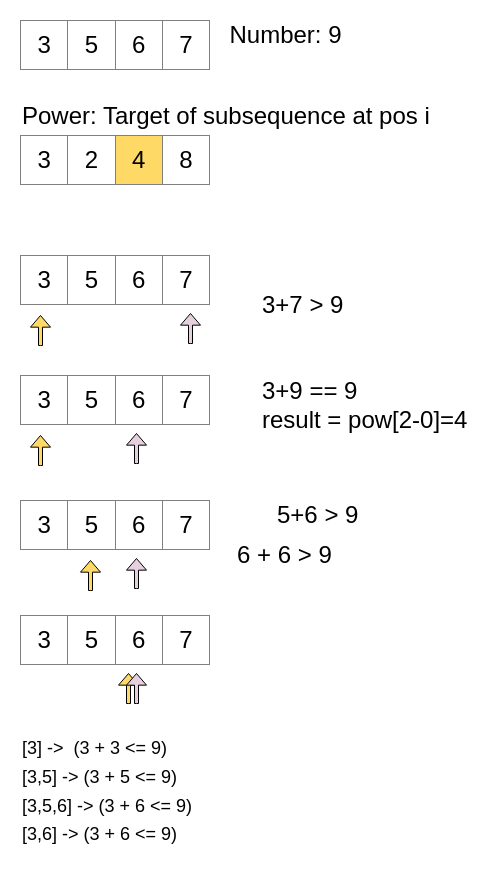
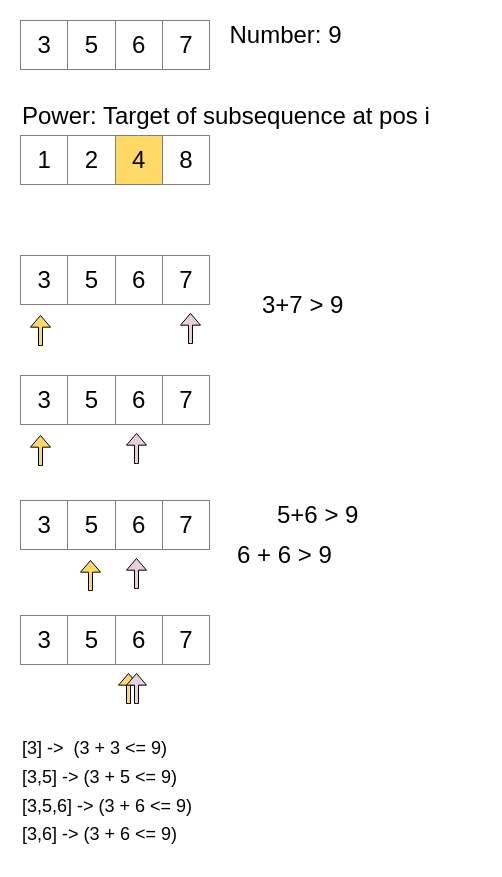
(47, 150) -> (47, 150)
(371, 406) -> none
